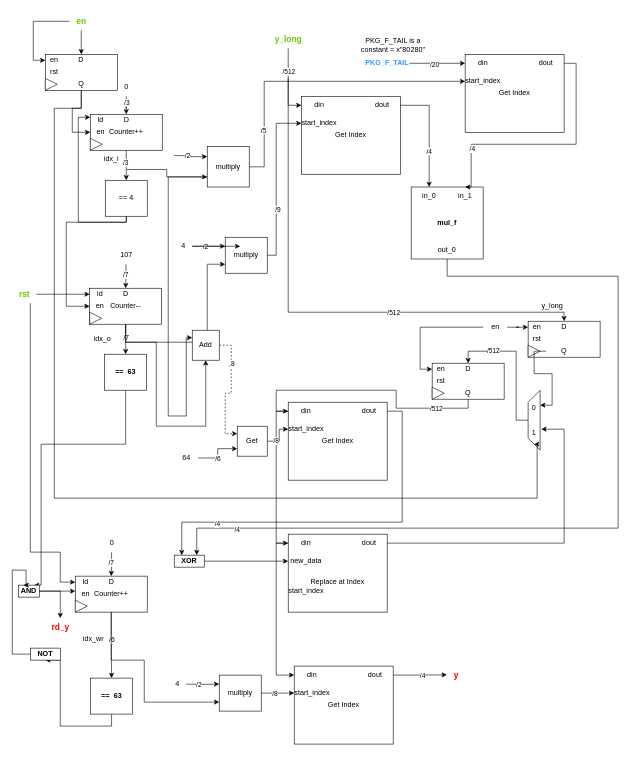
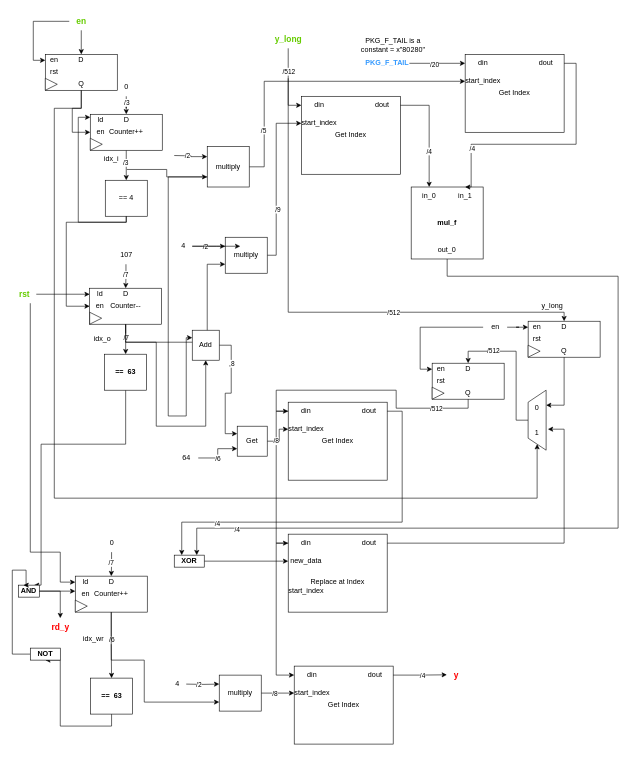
(231, 390) -> (231, 390)
(534, 420) -> (537, 420)
